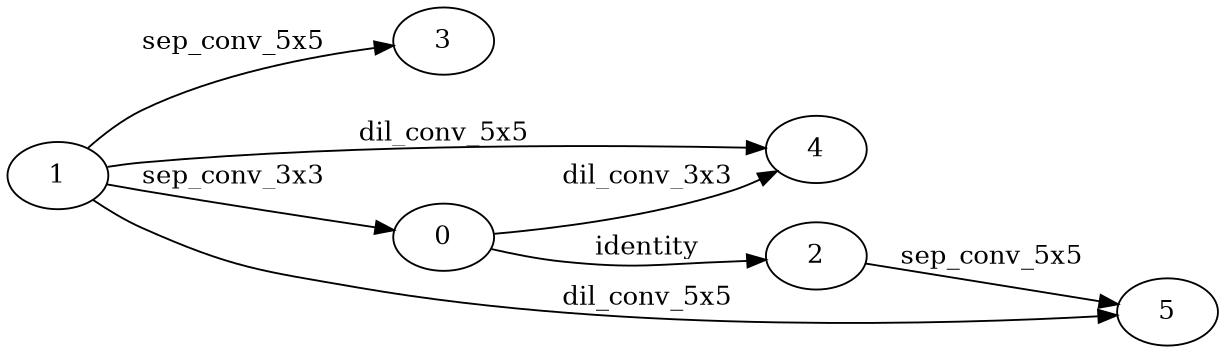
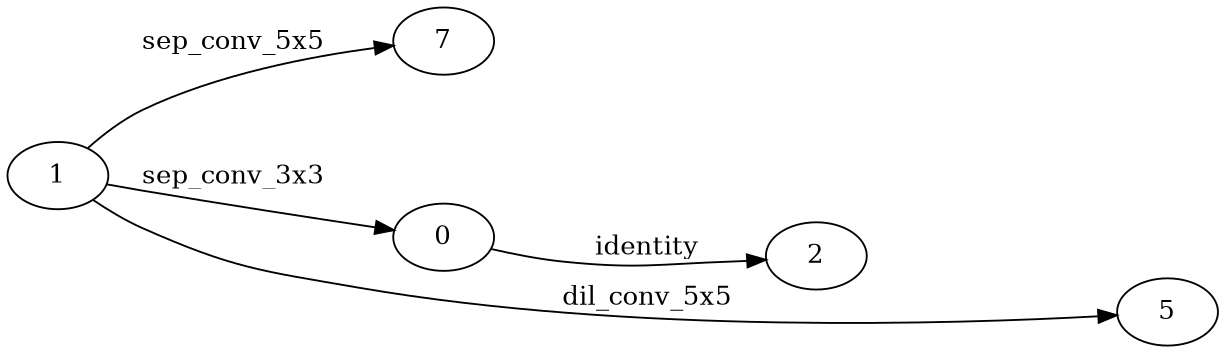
(444, 41) -> (444, 41)
(816, 149) -> none
(982, 282) -> none
